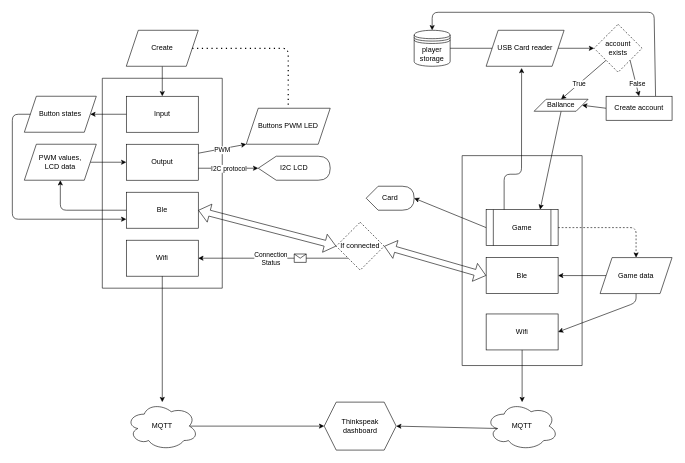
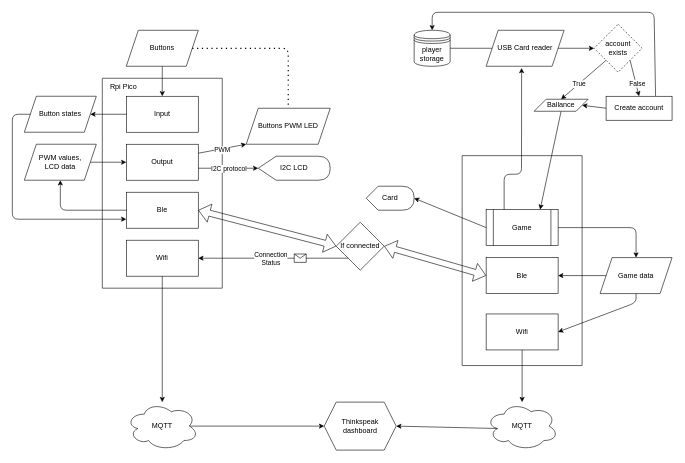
(162, 48) -> (162, 48)
none -> (123, 87)
(609, 228) -> (609, 228)
(360, 246) -> (360, 246)
